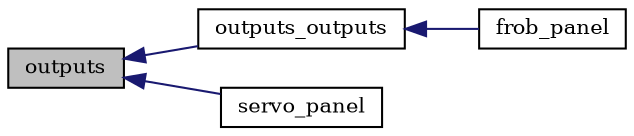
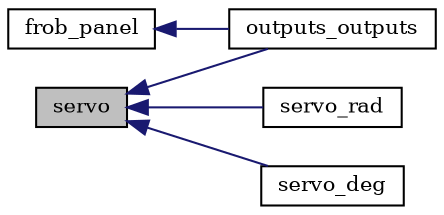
(453, 29) -> (203, 29)
(66, 68) -> (82, 107)
(302, 107) -> (333, 186)
none -> (333, 107)
